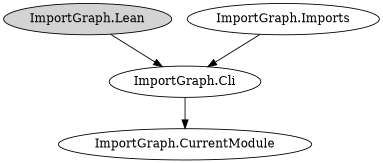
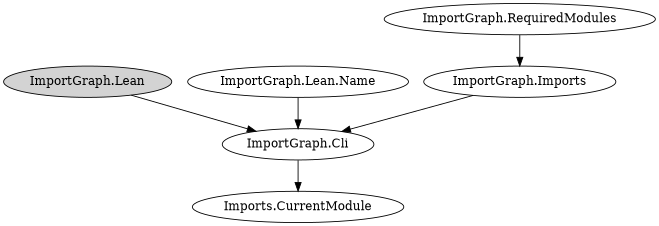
none -> (520, 19)
none -> (298, 82)
(185, 144) -> (298, 207)
